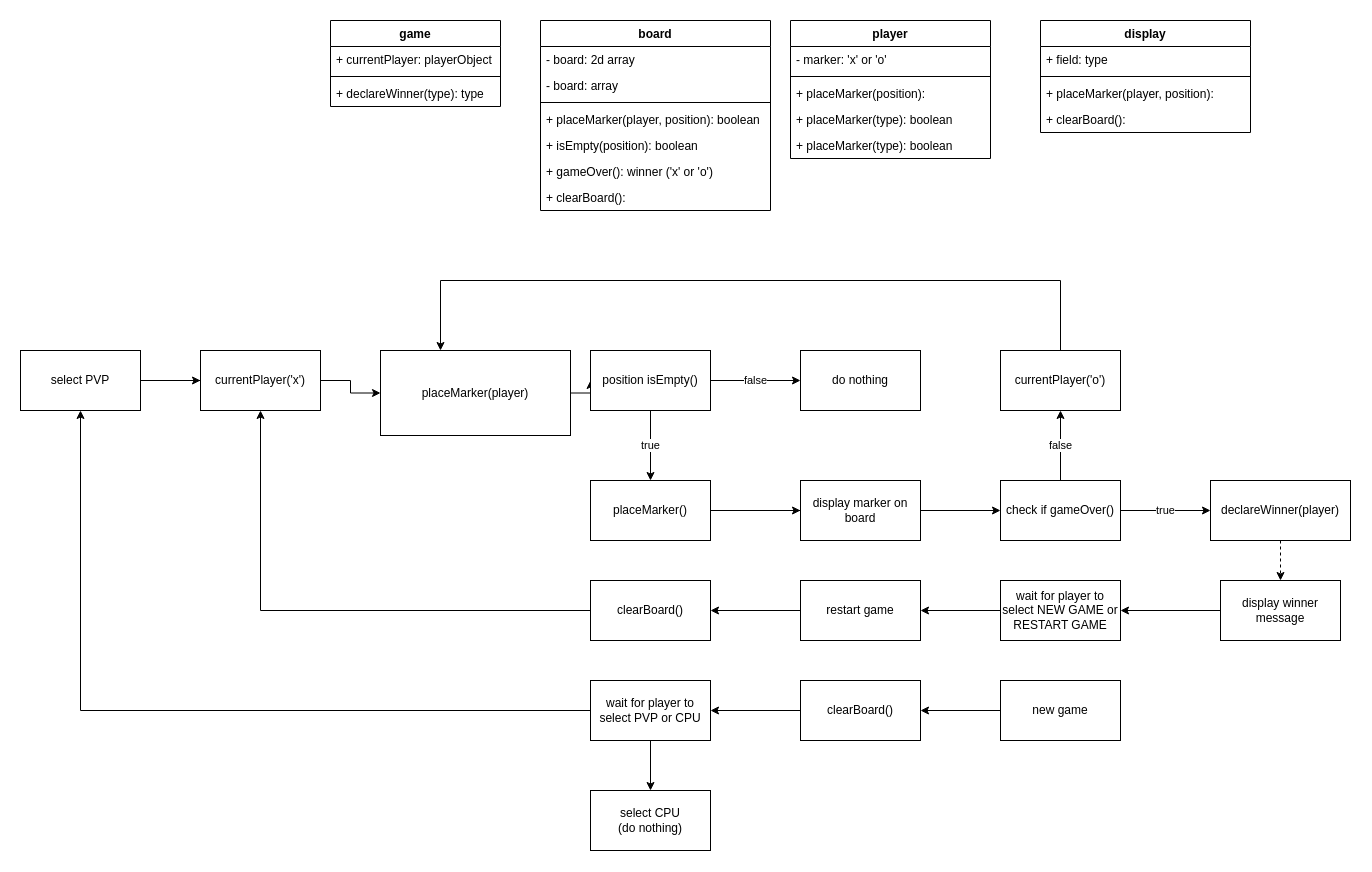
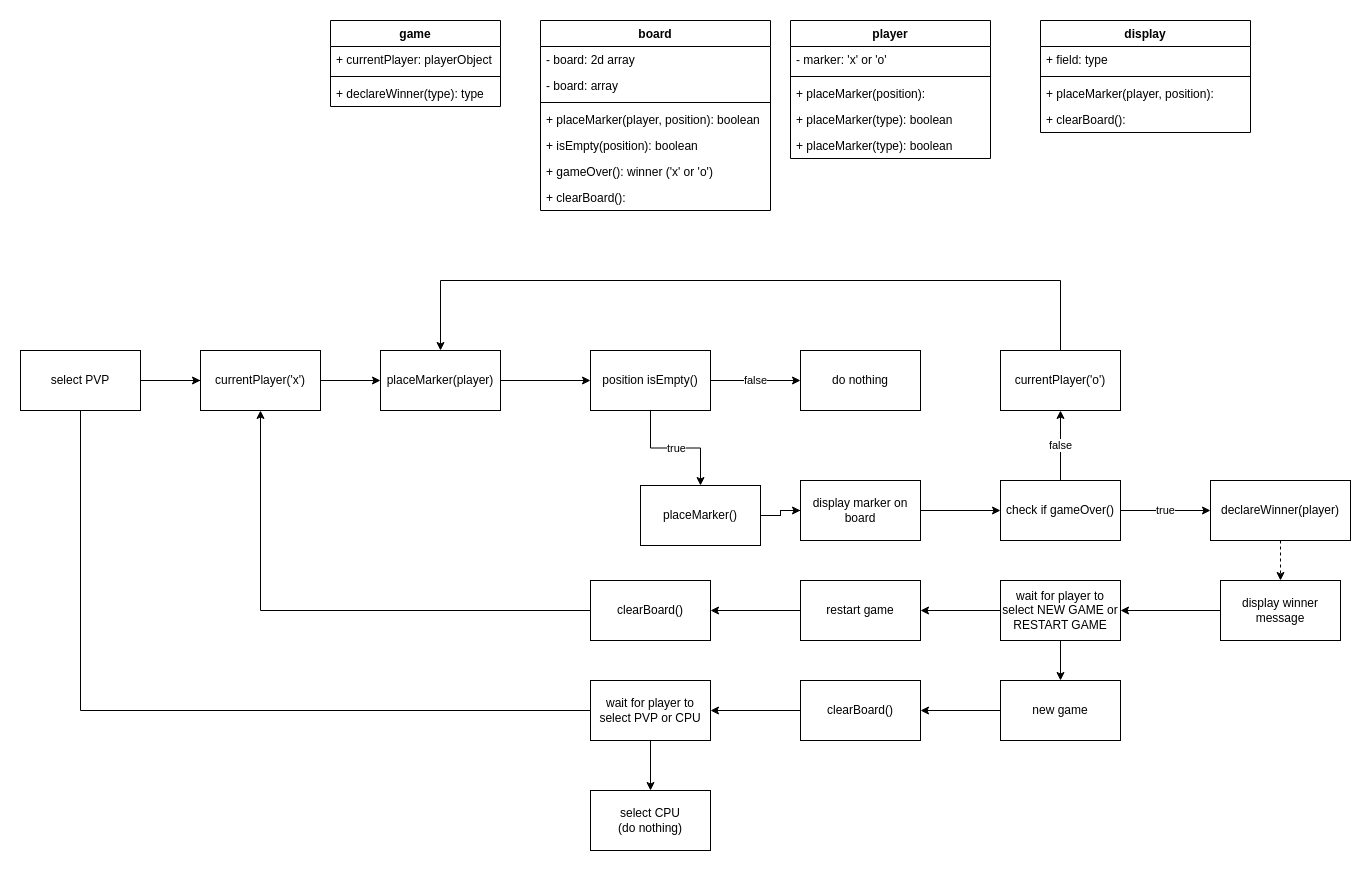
(476, 393) -> (441, 381)
(81, 418) -> (81, 416)
(651, 511) -> (701, 516)
none -> (1061, 657)
